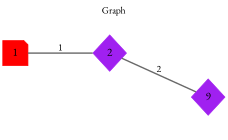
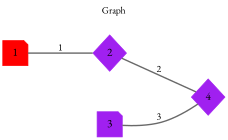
(208, 97) -> (208, 97)
none -> (110, 124)
